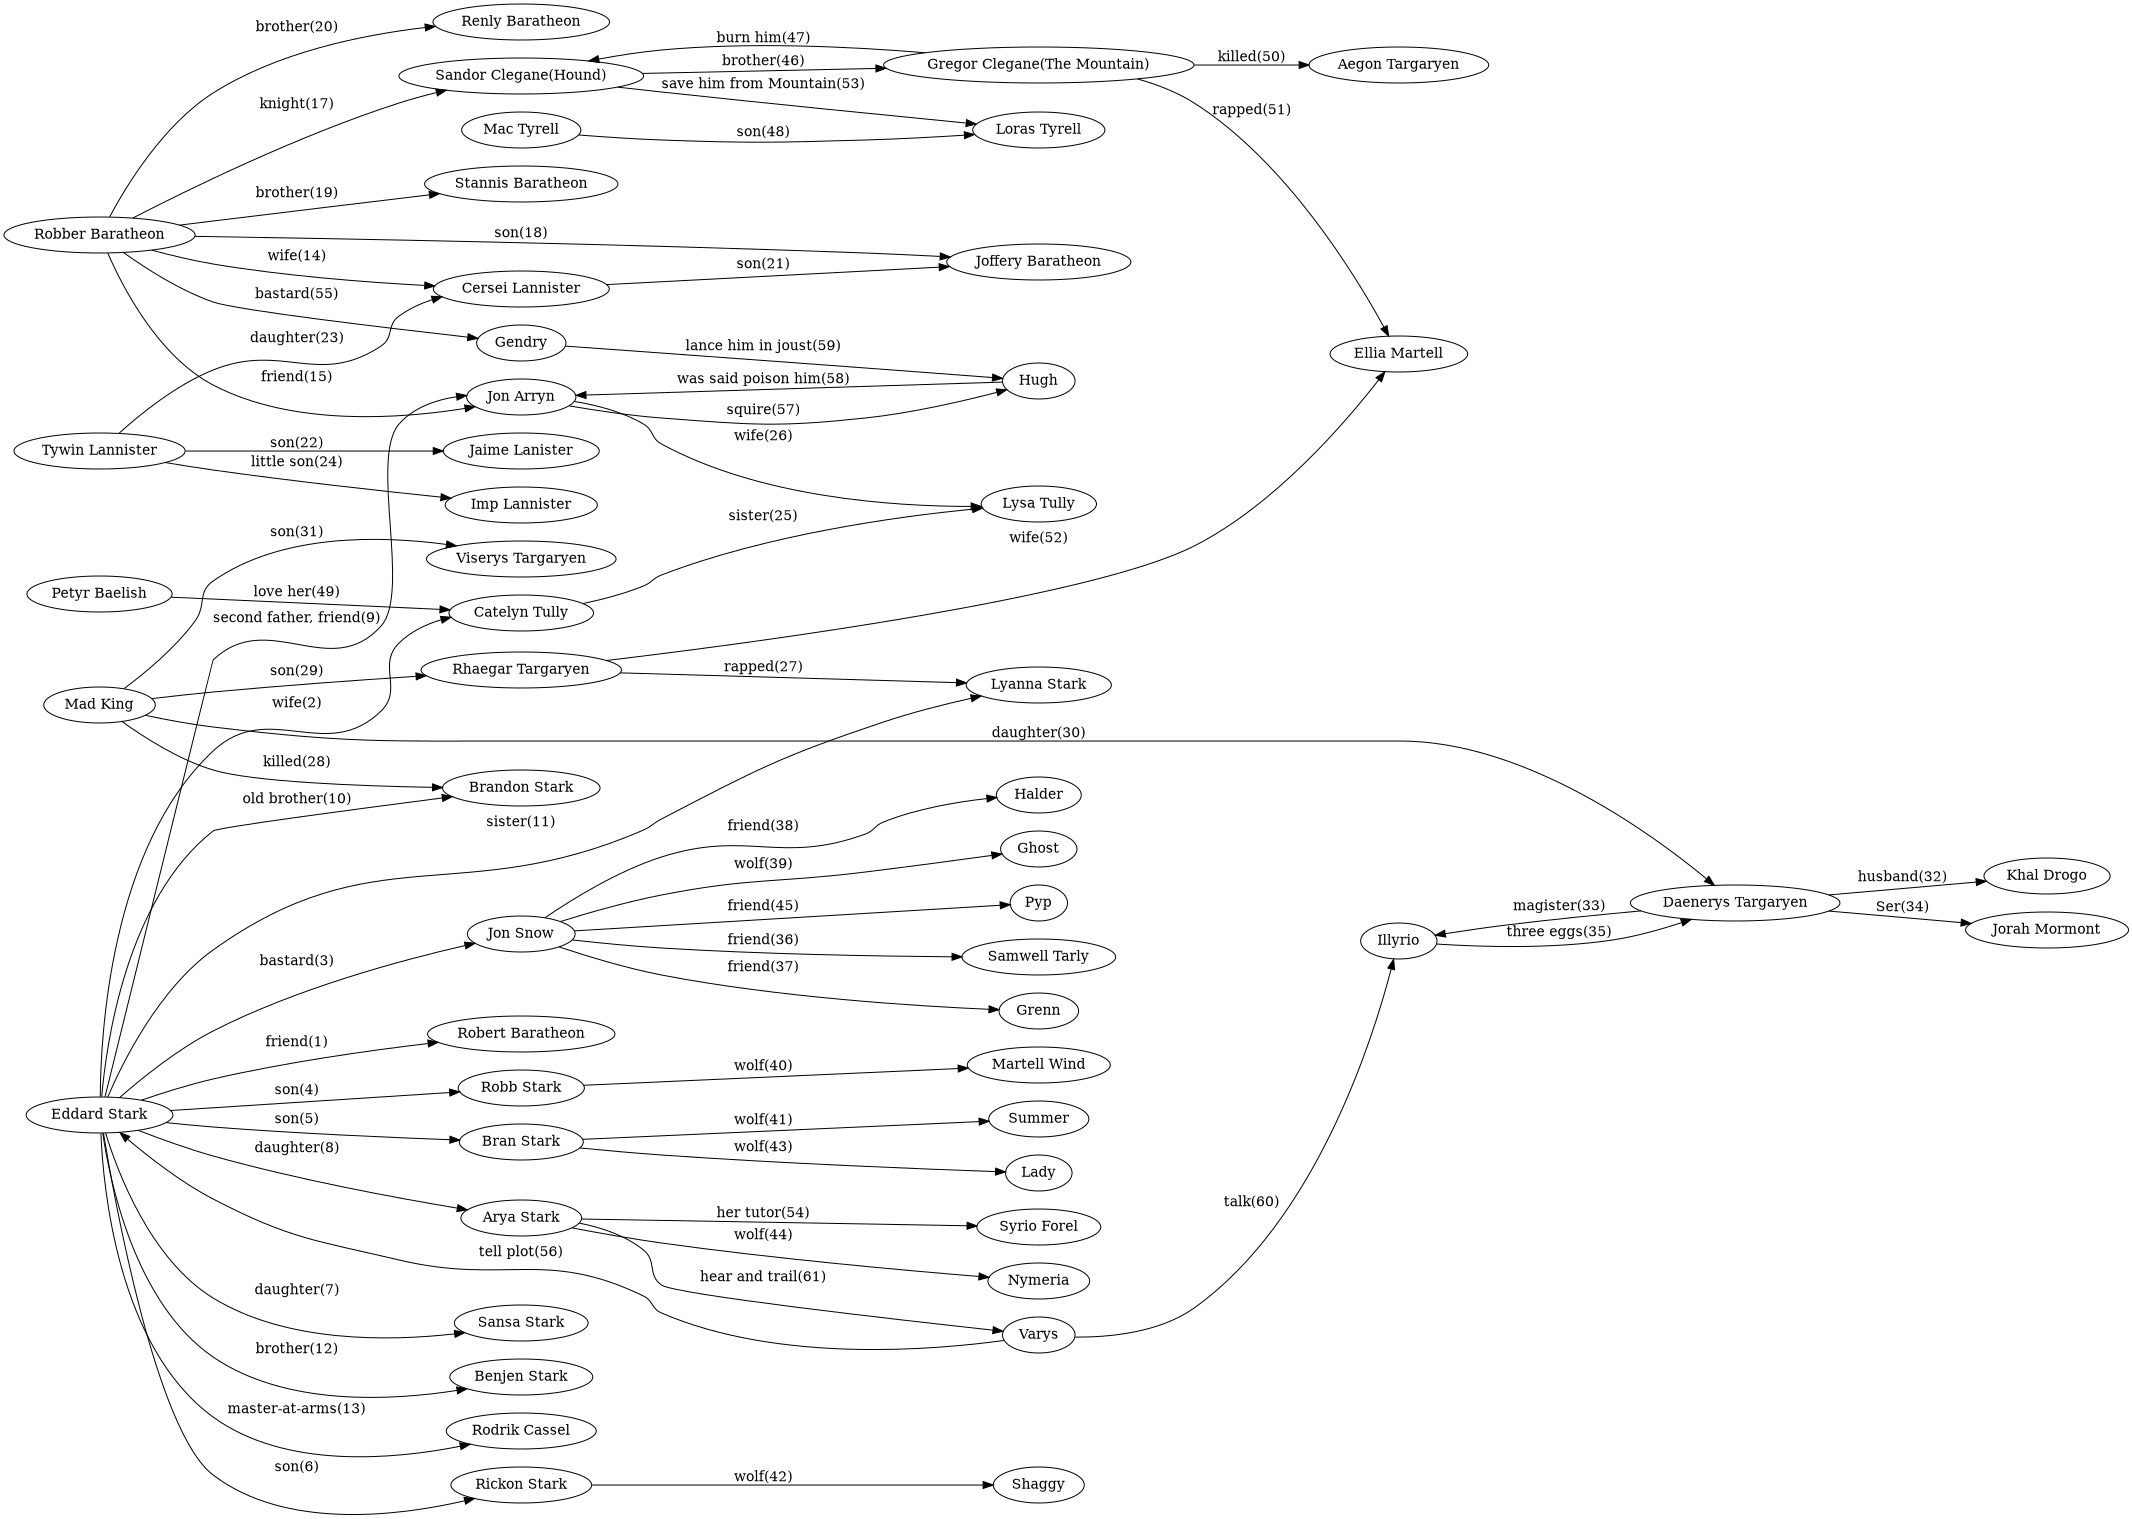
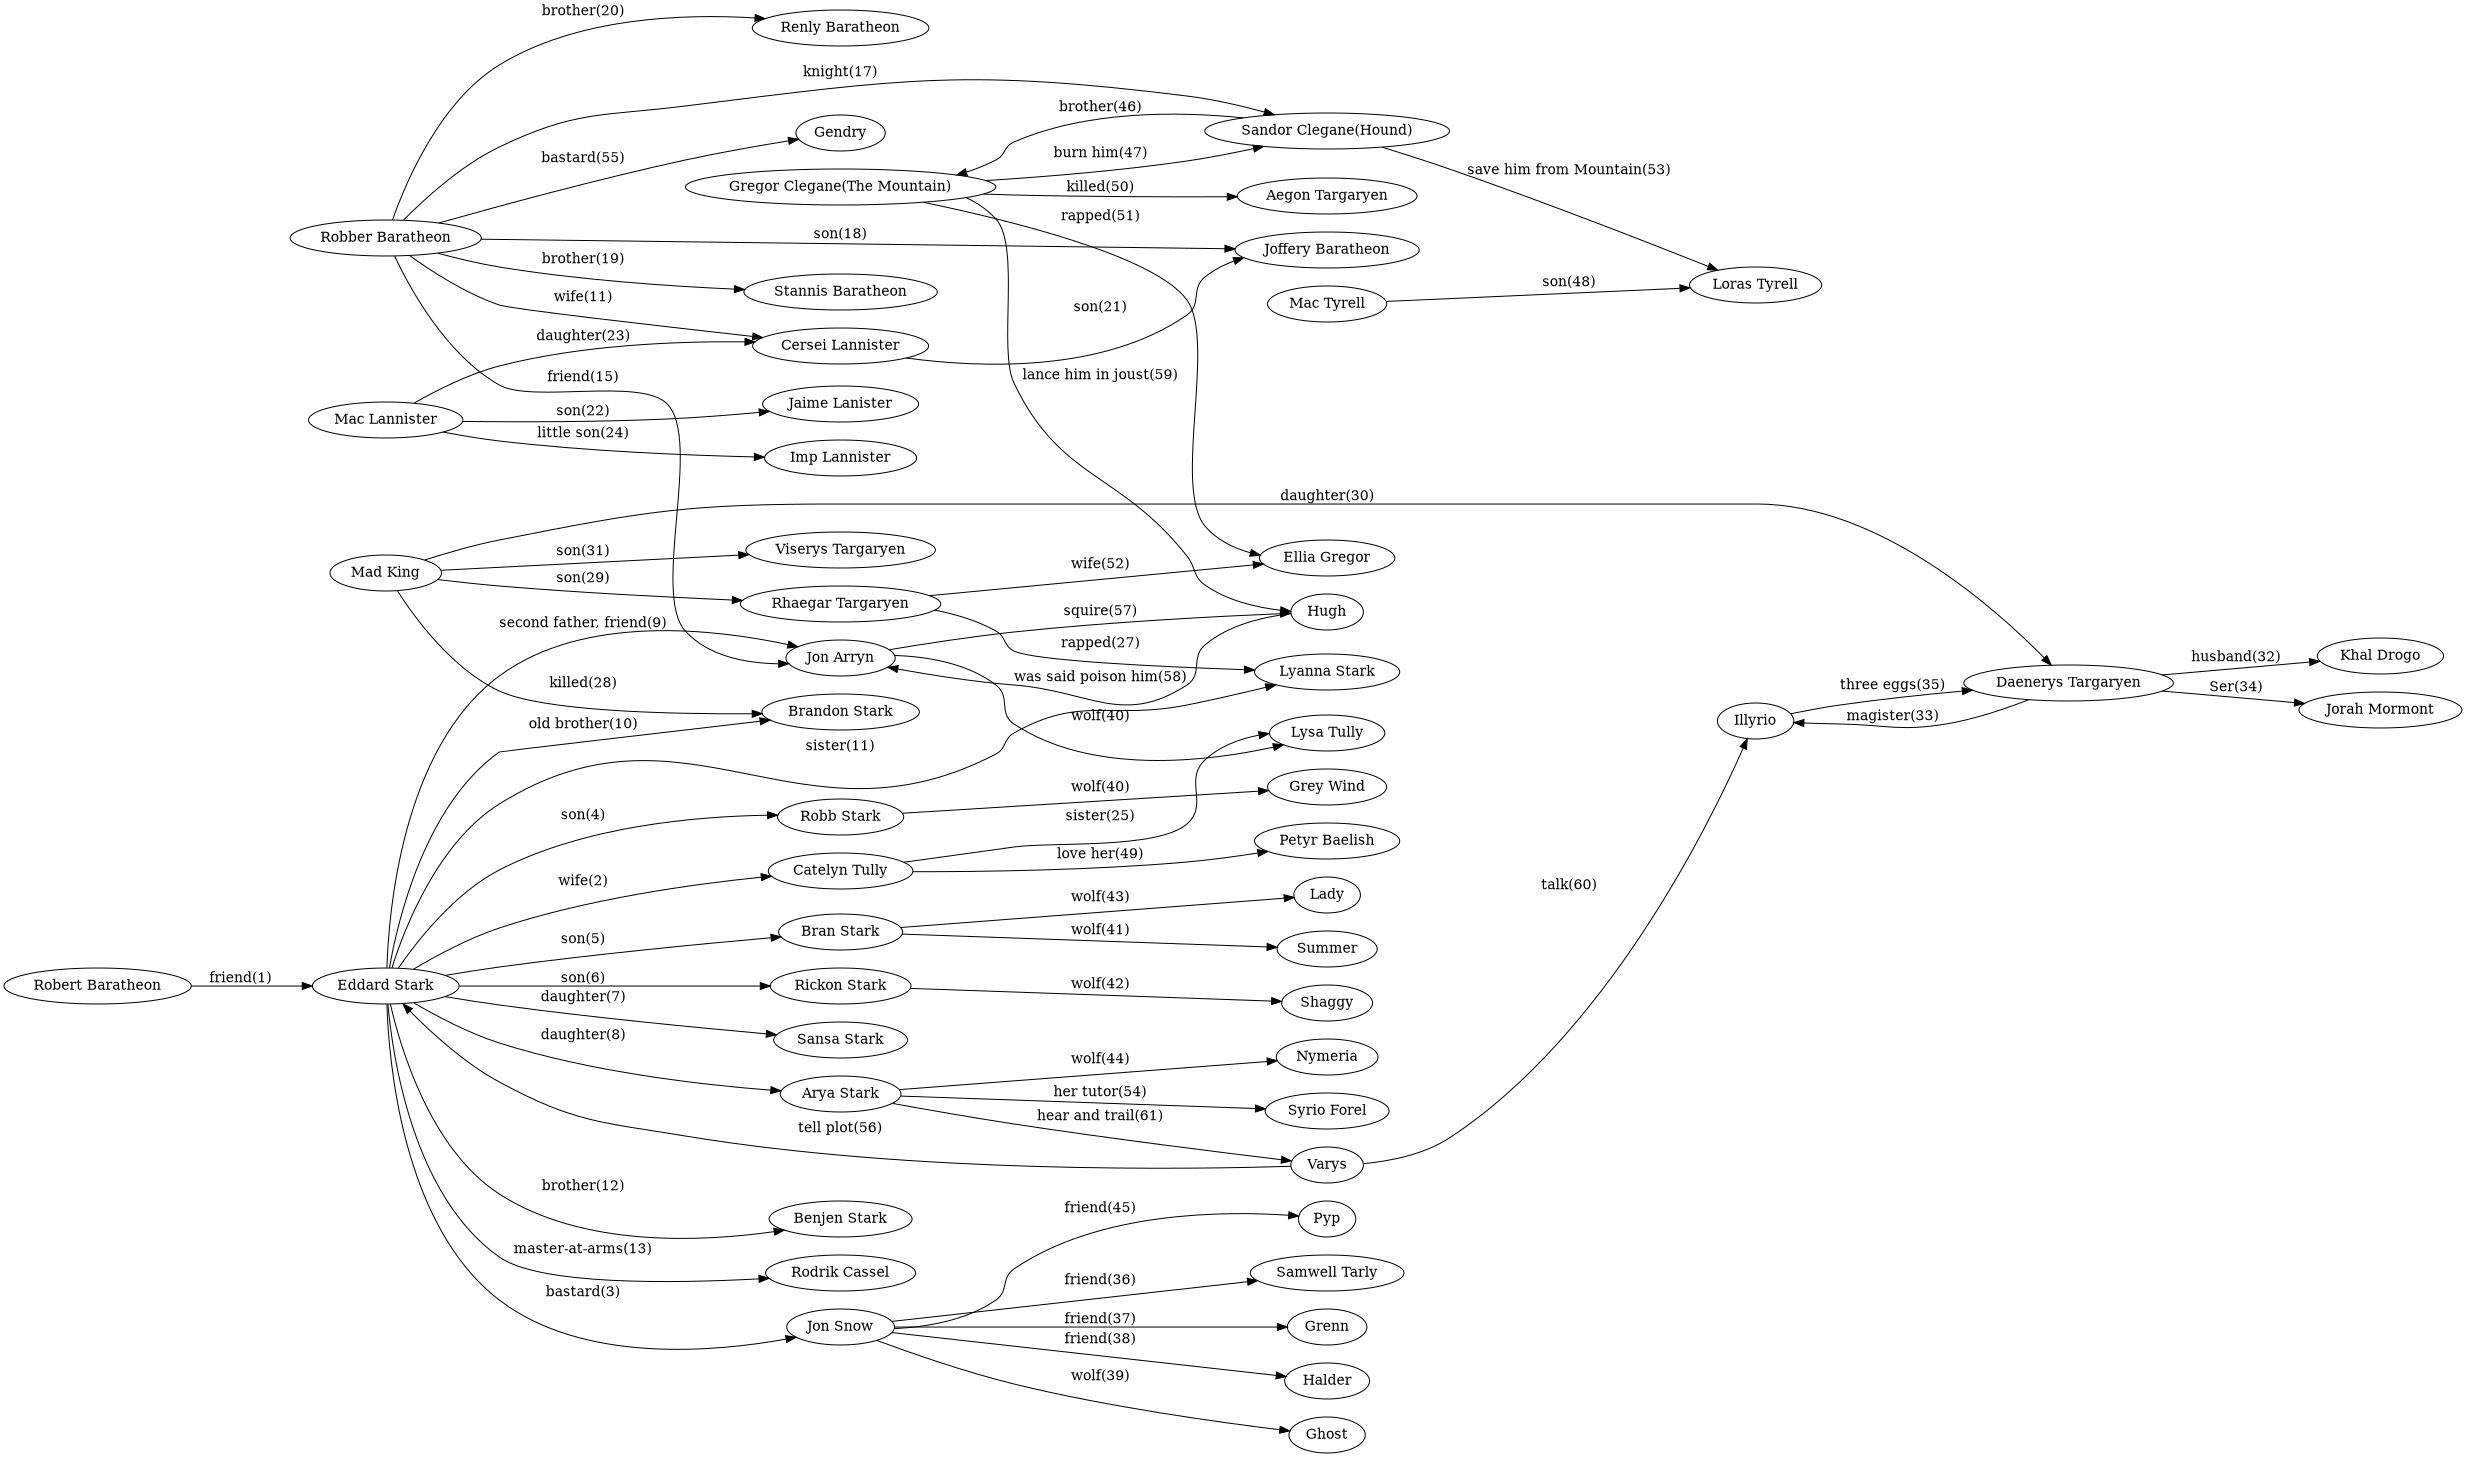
(297, 256) -> (583, 298)
(1399, 354) -> (1327, 558)
(779, 362) -> (1060, 447)
(763, 436) -> (1100, 716)
(100, 451) -> (386, 420)
(306, 603) -> (1086, 868)
(283, 1065) -> (247, 986)
(1039, 1065) -> (1327, 787)
